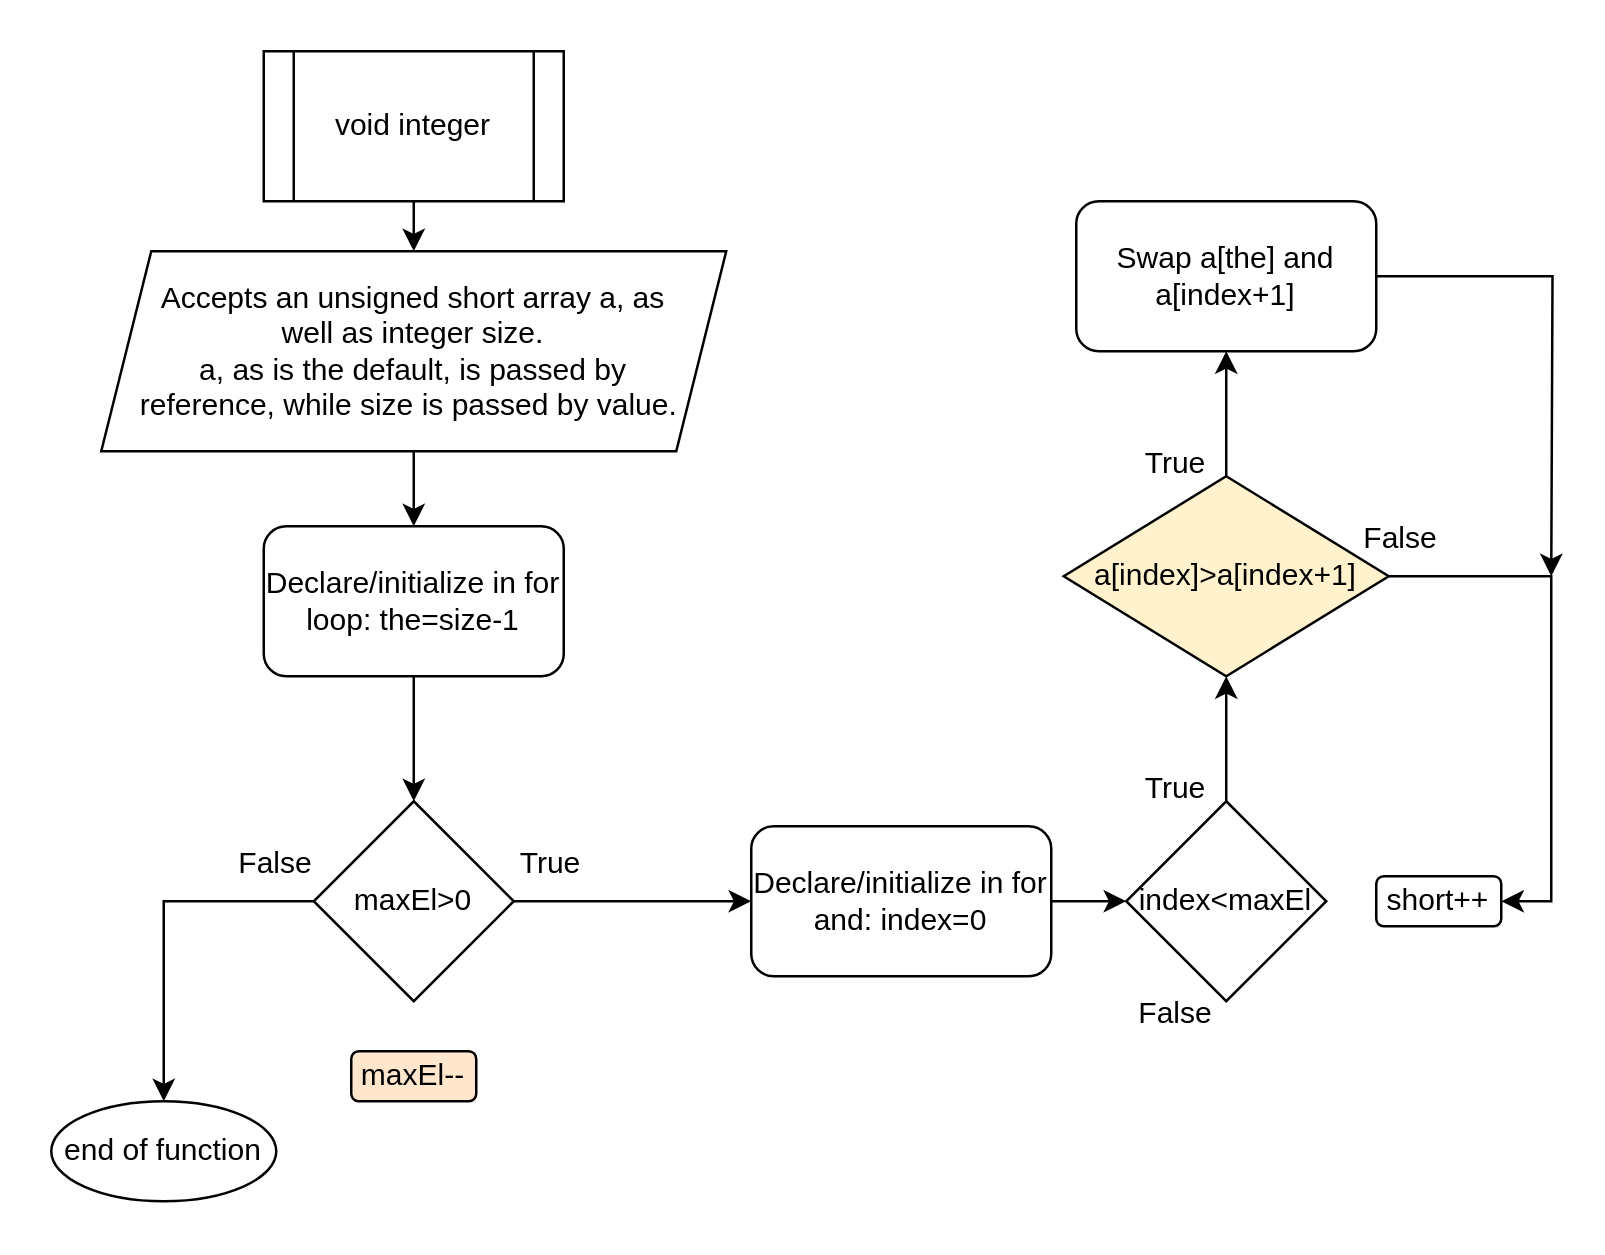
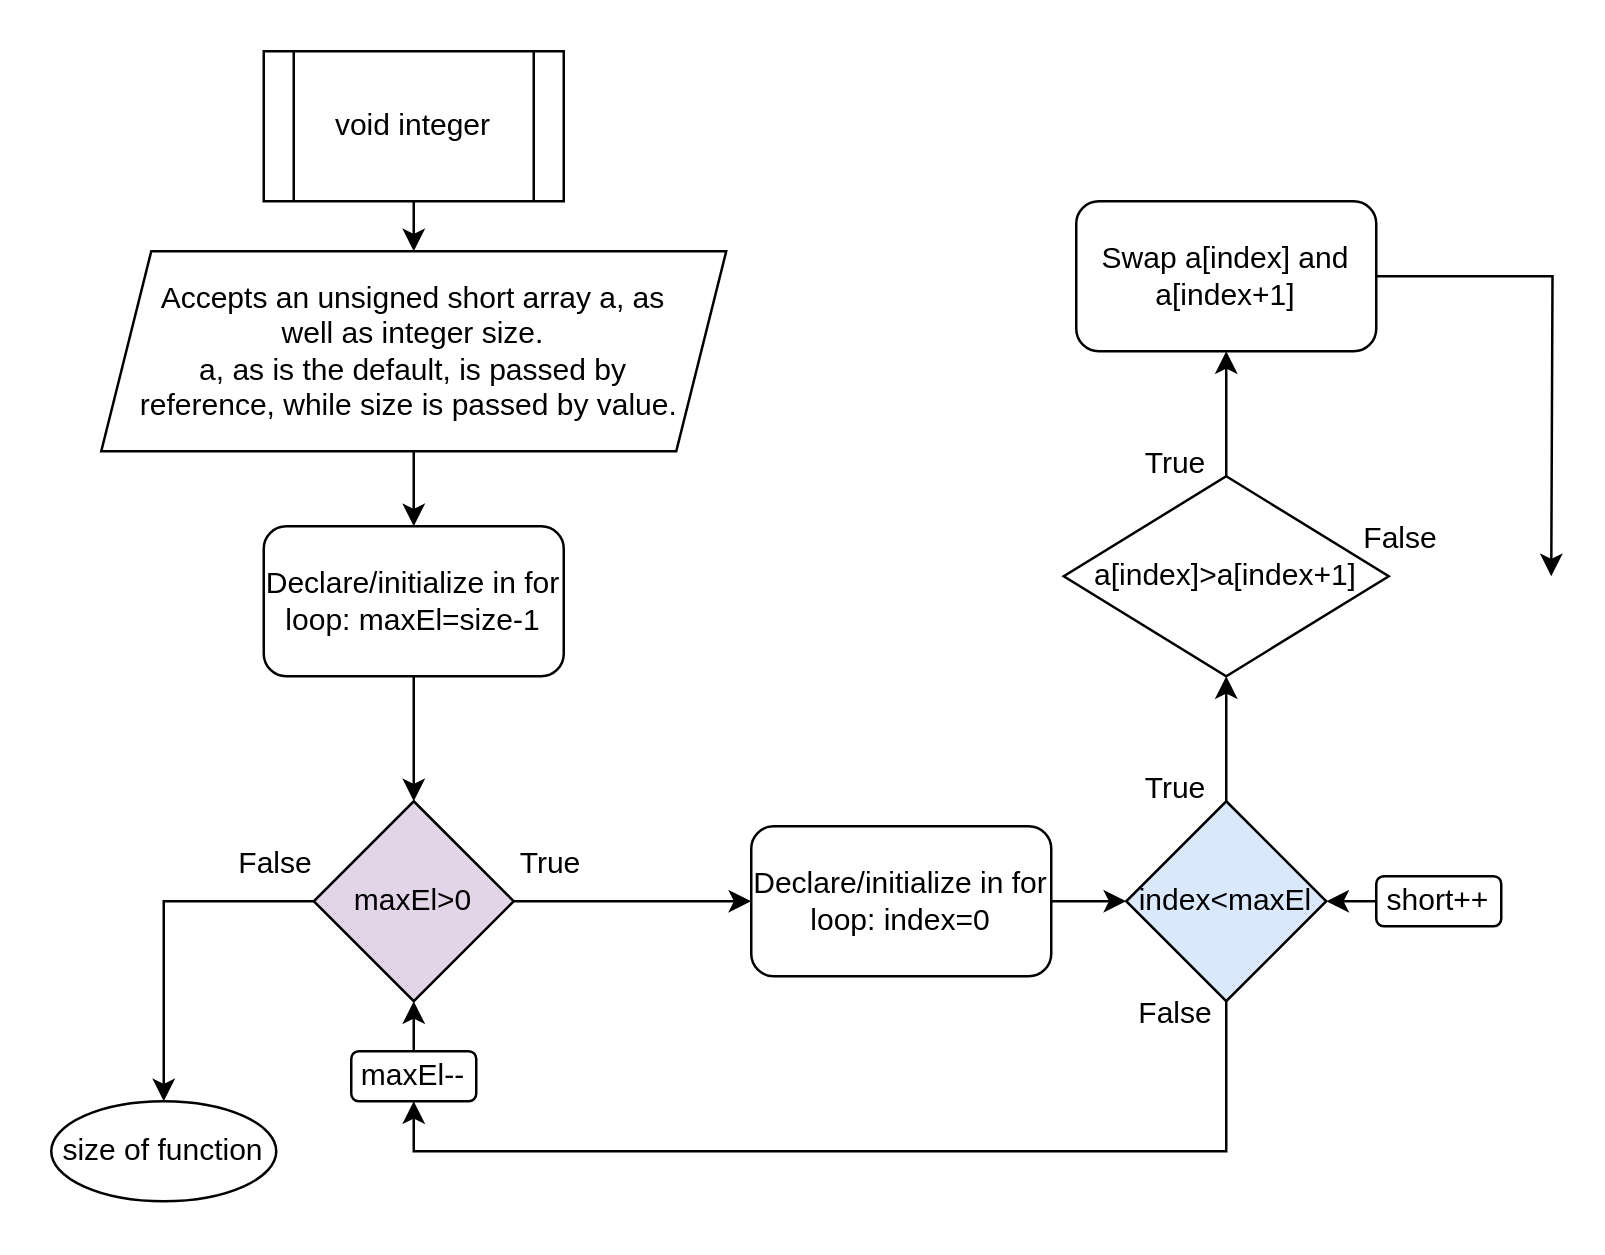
(1226, 276) -> (1226, 276)
(1226, 576) -> (1226, 576)
(414, 601) -> (414, 601)
(1551, 674) -> none
(414, 901) -> (414, 901)
(901, 901) -> (901, 901)
(1226, 901) -> (1226, 901)
none -> (1359, 901)
none -> (414, 1034)
(414, 1076) -> (414, 1076)
(164, 1151) -> (164, 1151)
none -> (878, 1151)
